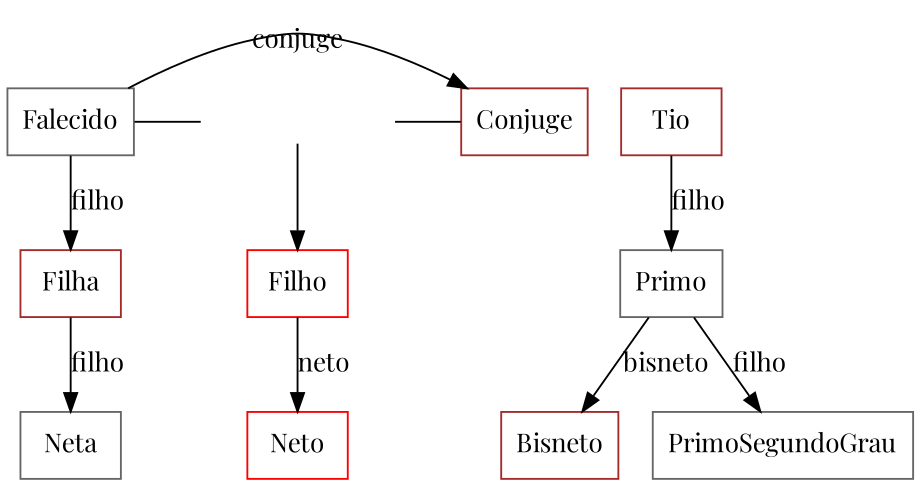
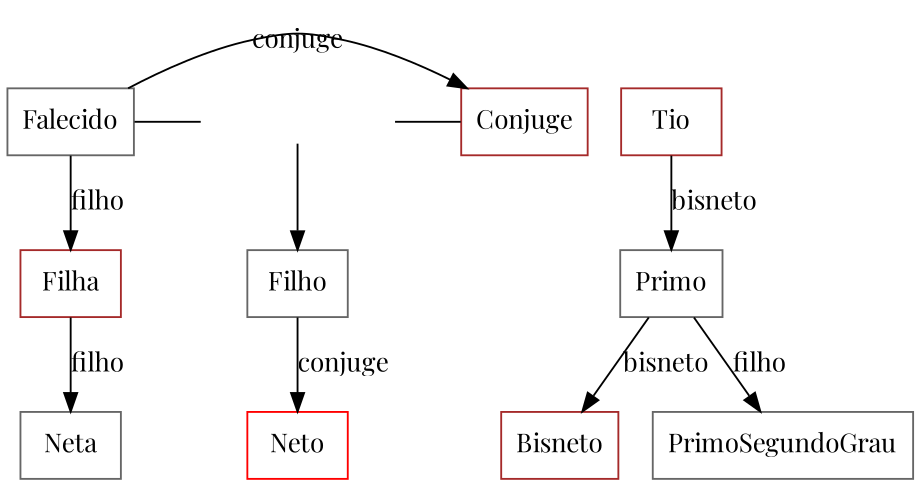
(698, 203) -> (714, 203)
(298, 284) -> (298, 284)
(324, 365) -> (343, 365)
